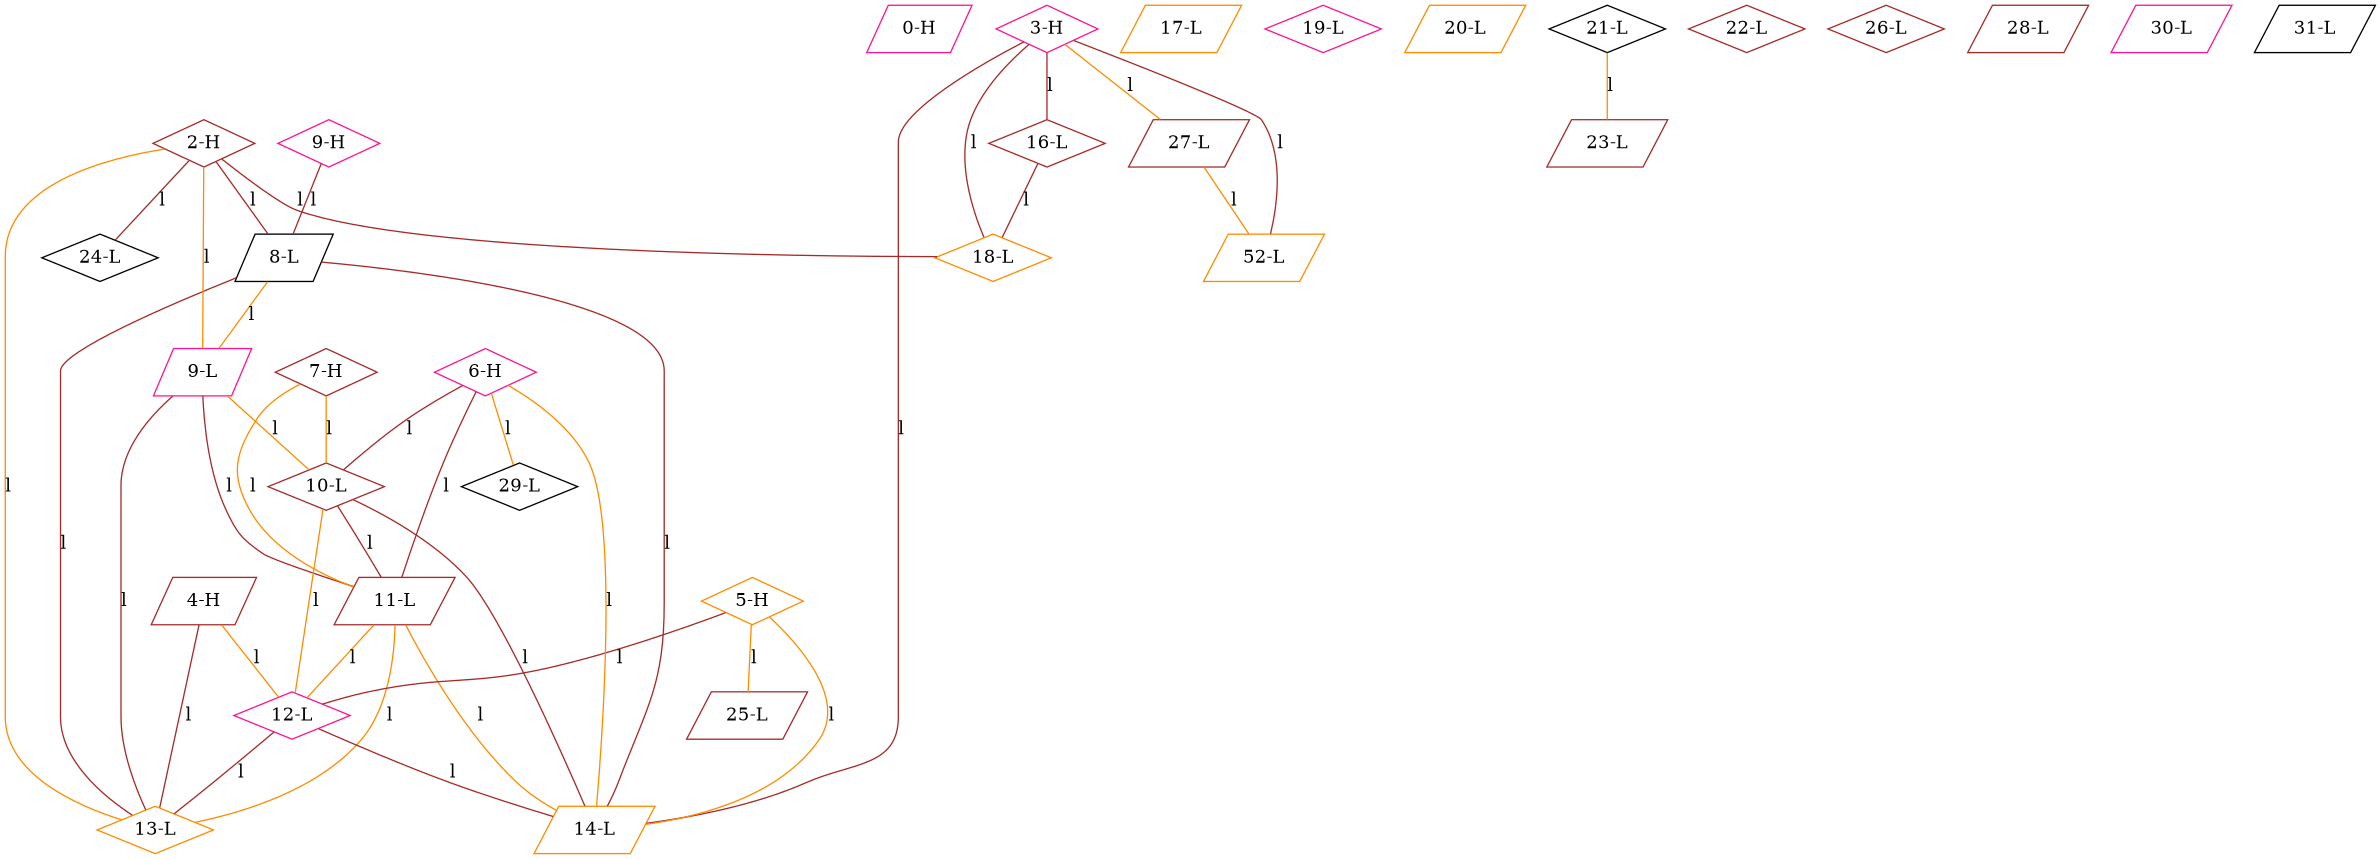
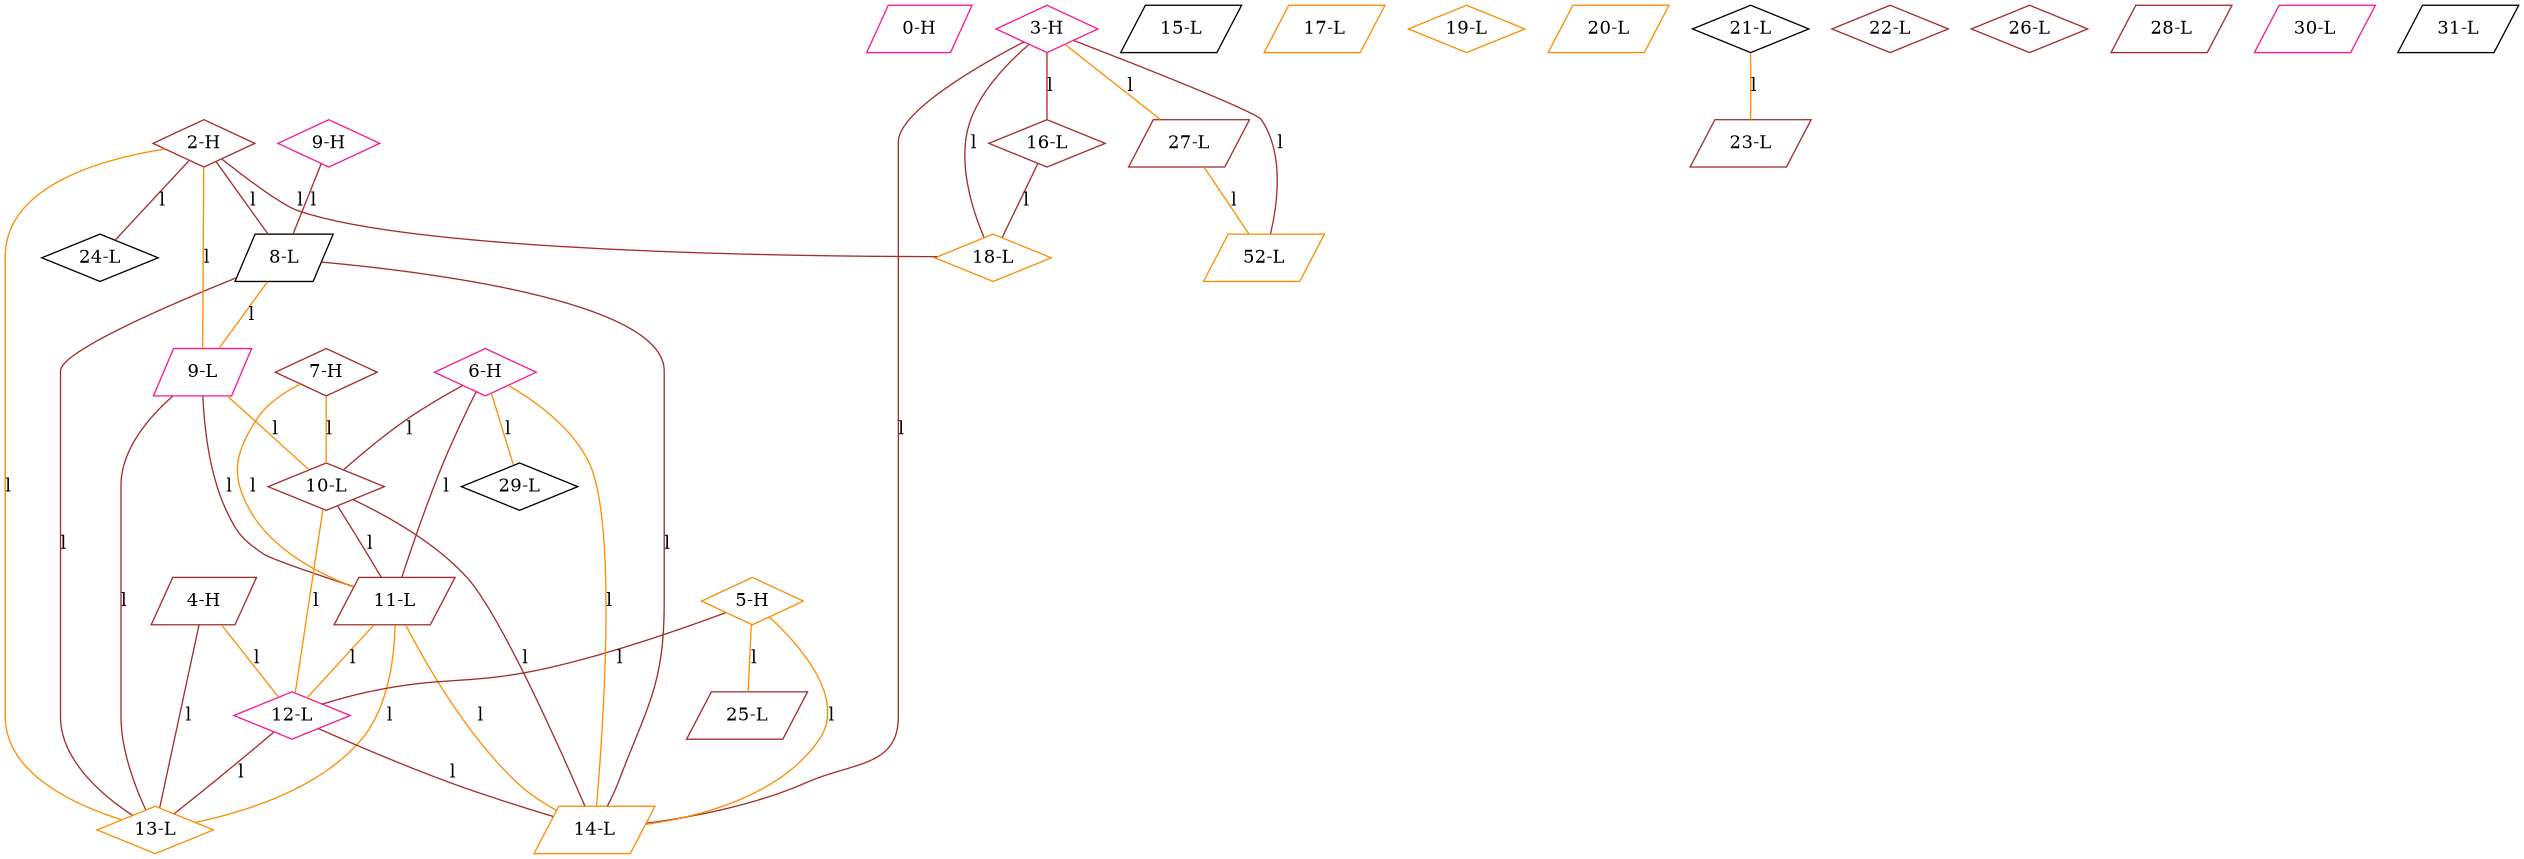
none -> (1181, 29)
(1323, 29) -> (1467, 29)
